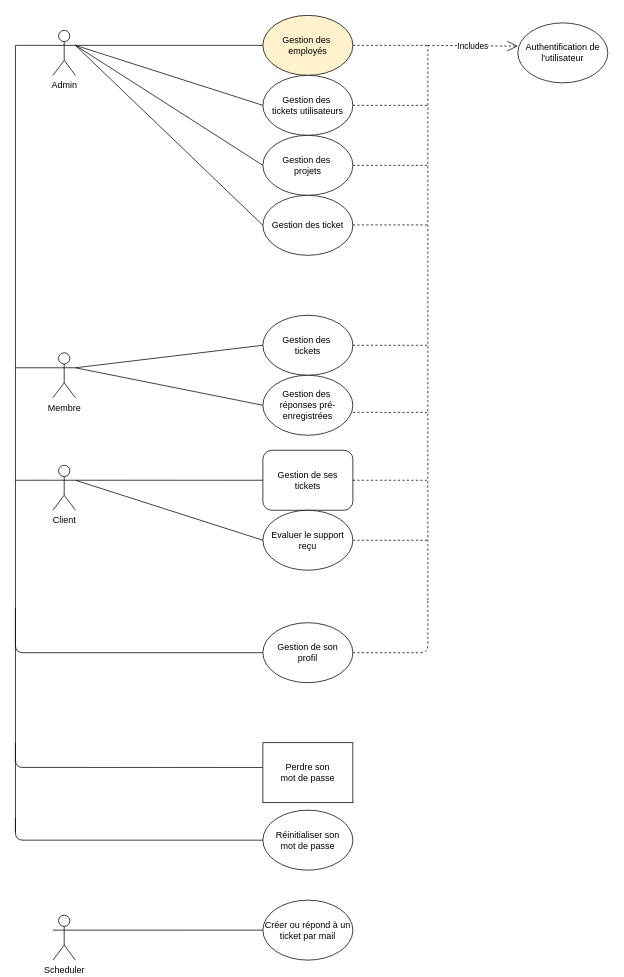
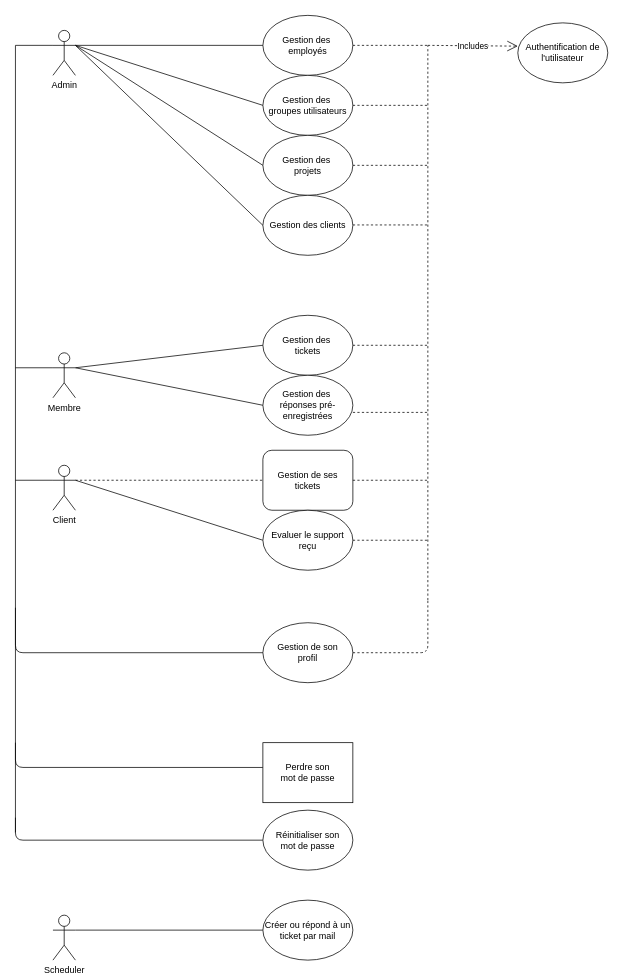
(308, 45) -> (308, 45)
(308, 105) -> (308, 105)
(308, 225) -> (308, 225)
(170, 480) -> (170, 480)
